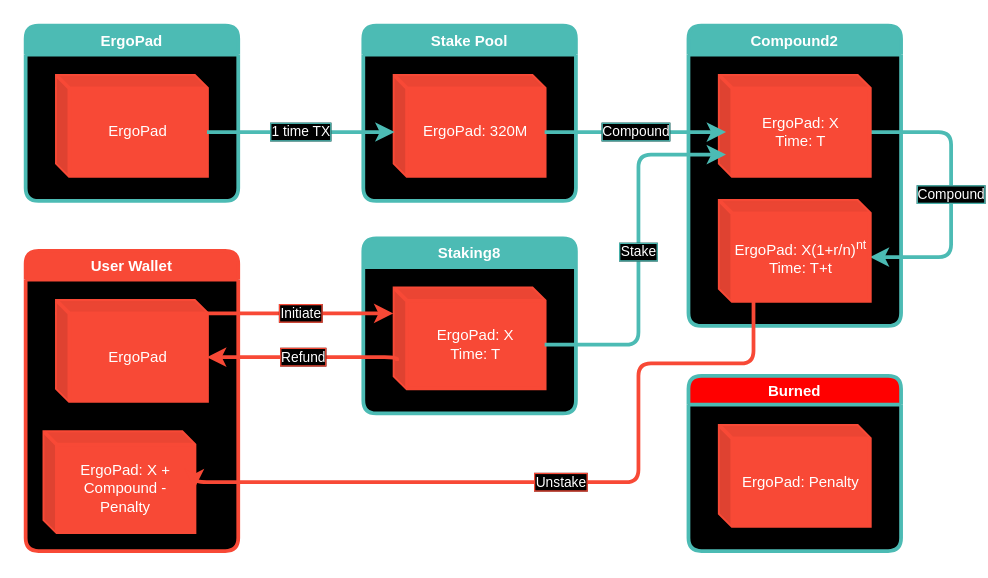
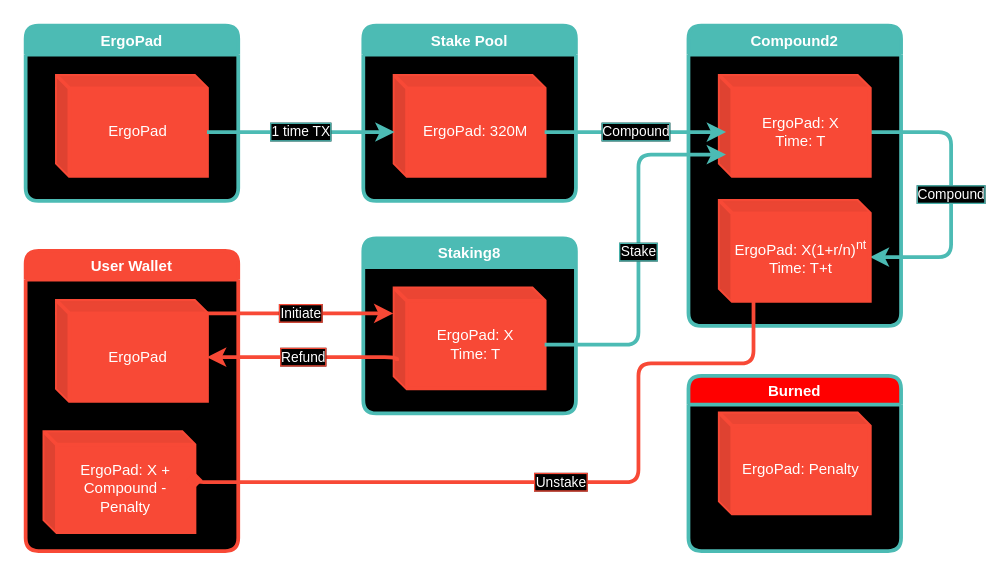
(794, 476) -> (794, 463)
(199, 481) -> (194, 474)
